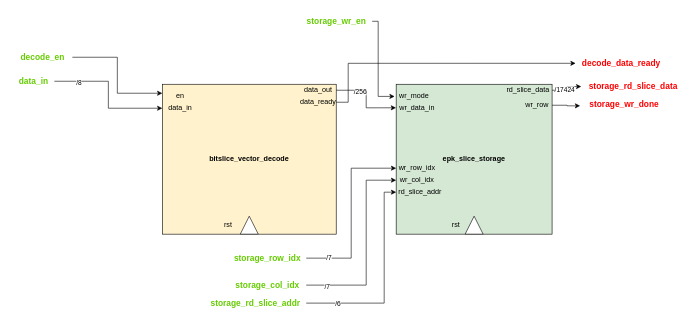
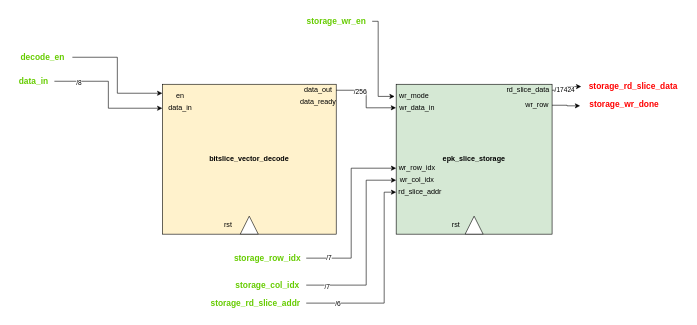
(348, 63) -> none
(621, 63) -> none
